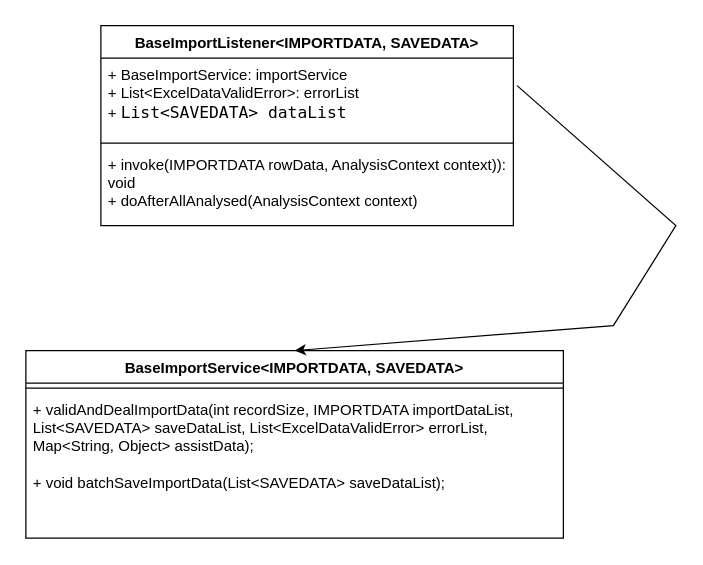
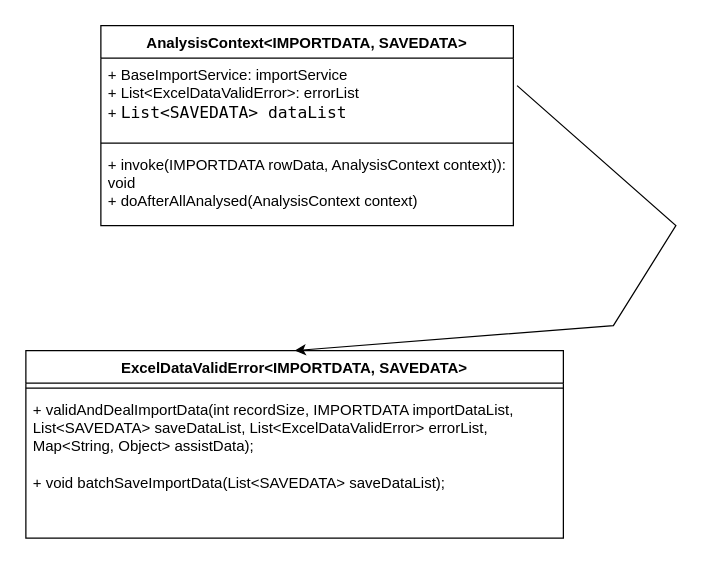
(307, 43) -> (307, 43)
(294, 368) -> (294, 368)
